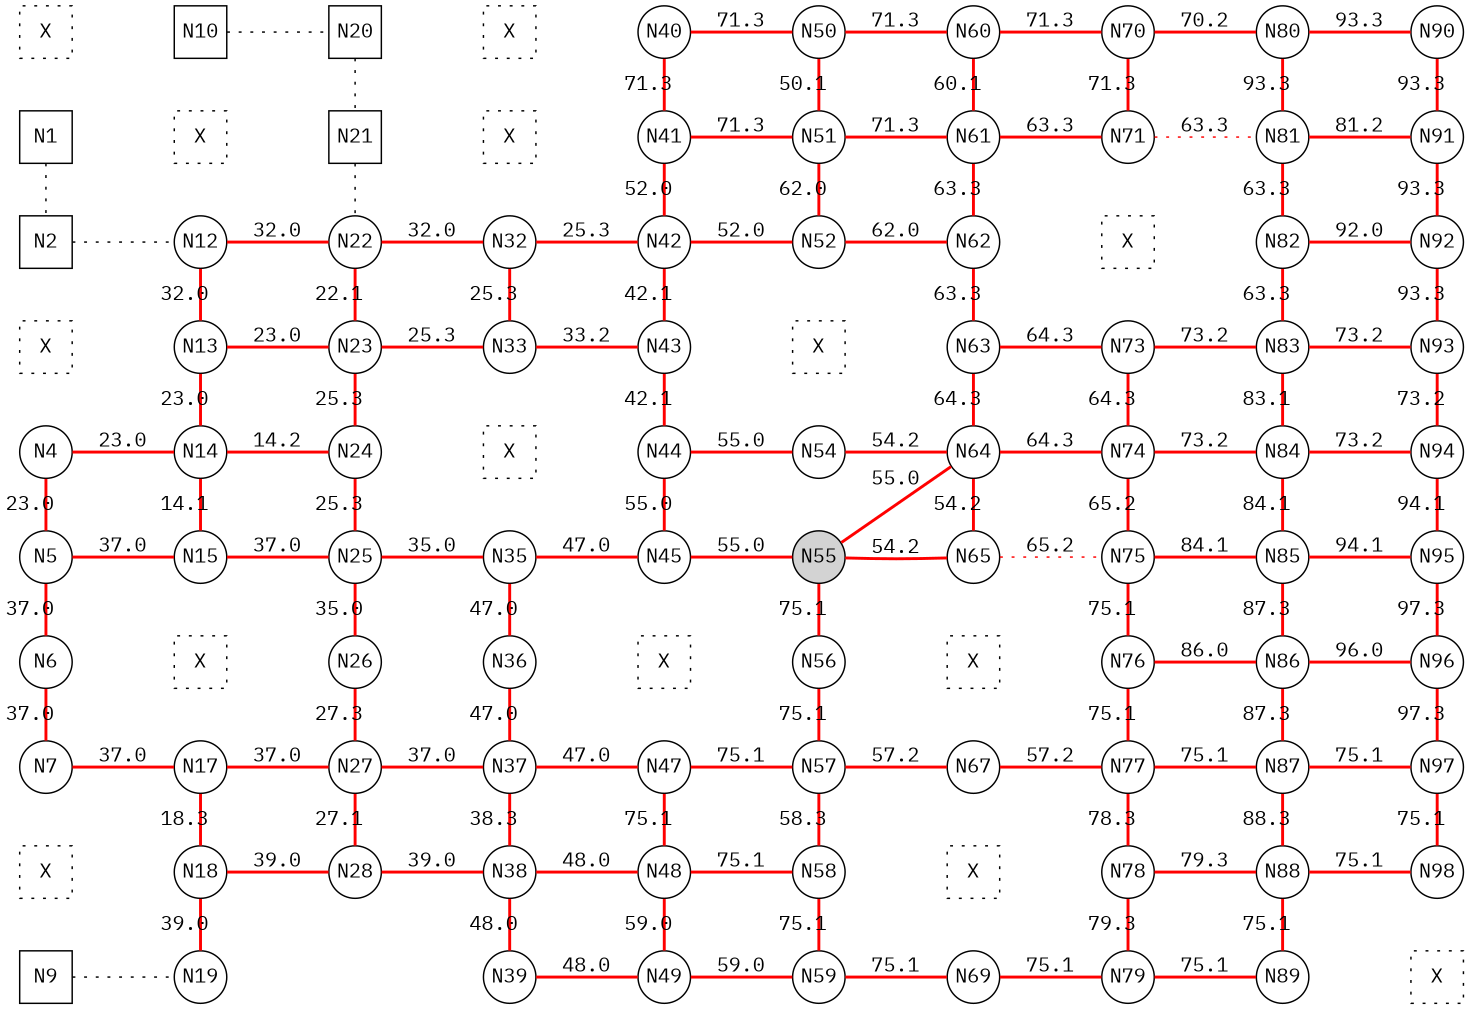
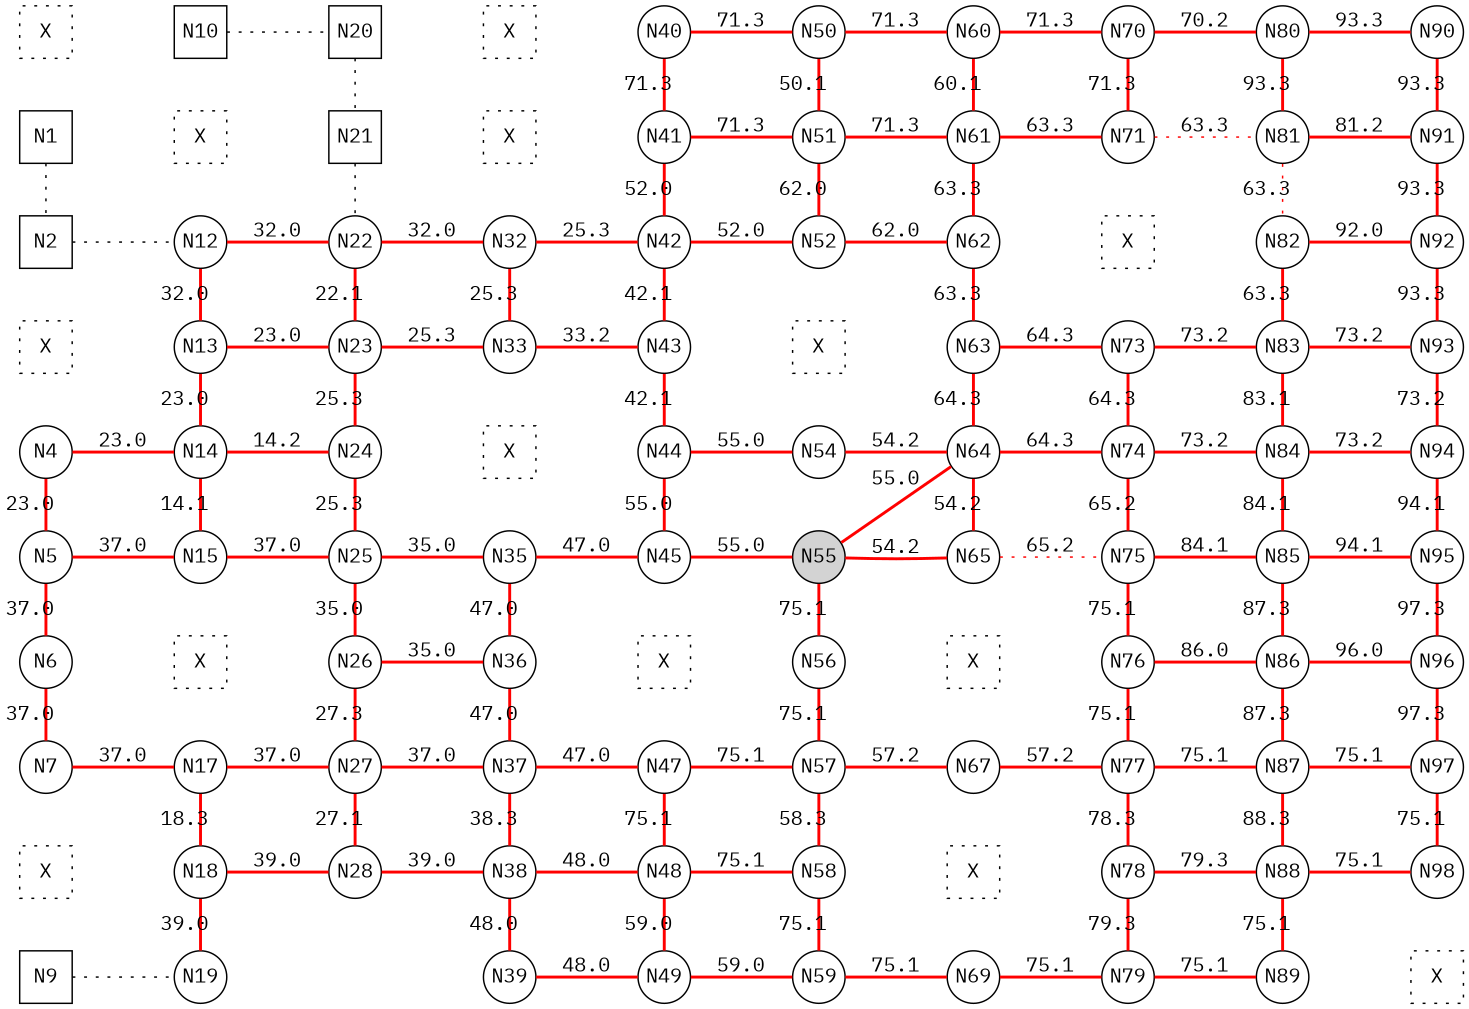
(1283, 190) -> (1283, 190)
none -> (432, 662)
